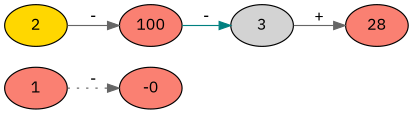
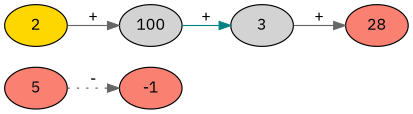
(93, 17) -> (93, 17)
(206, 17) -> (206, 17)
(151, 26) -> (151, 26)
(36, 88) -> (36, 88)
(151, 88) -> (151, 88)
